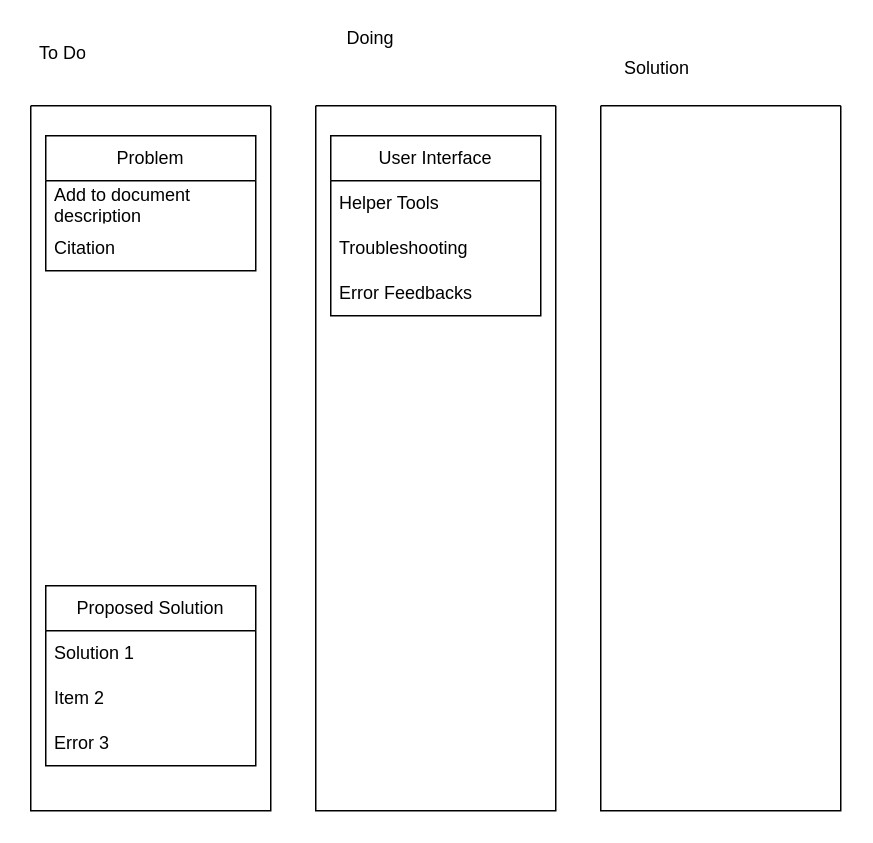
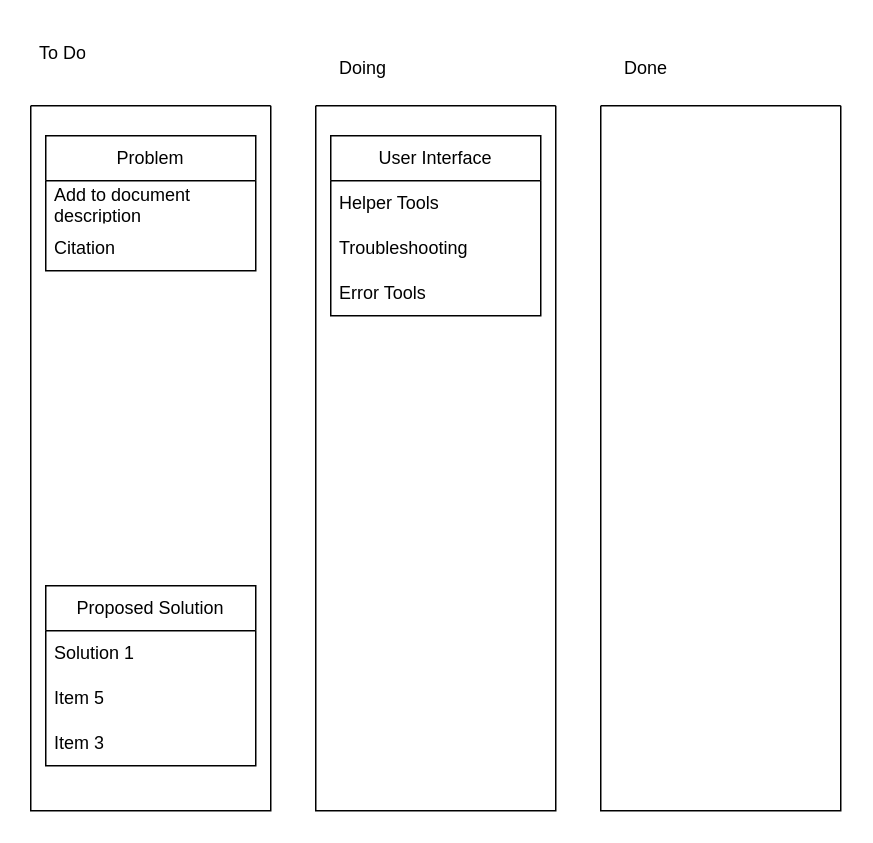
(443, 38) -> (436, 68)
(660, 68) -> (645, 68)
(413, 293) -> (391, 293)
(83, 698) -> (83, 698)
(88, 743) -> (83, 743)
